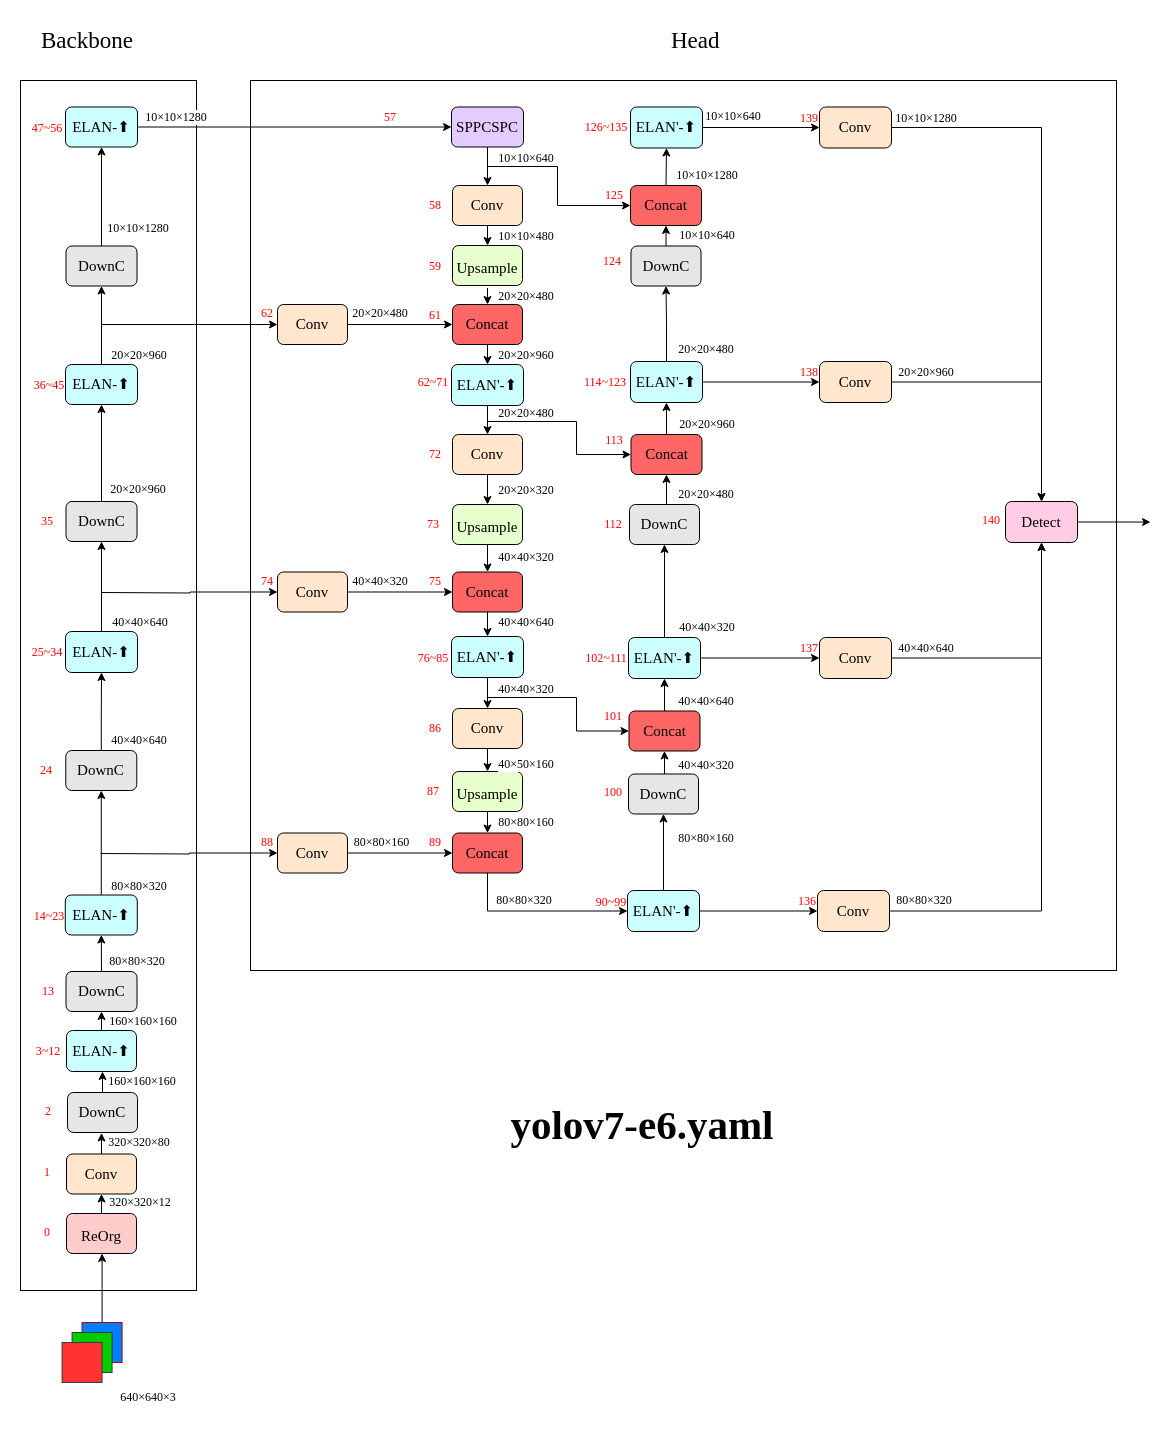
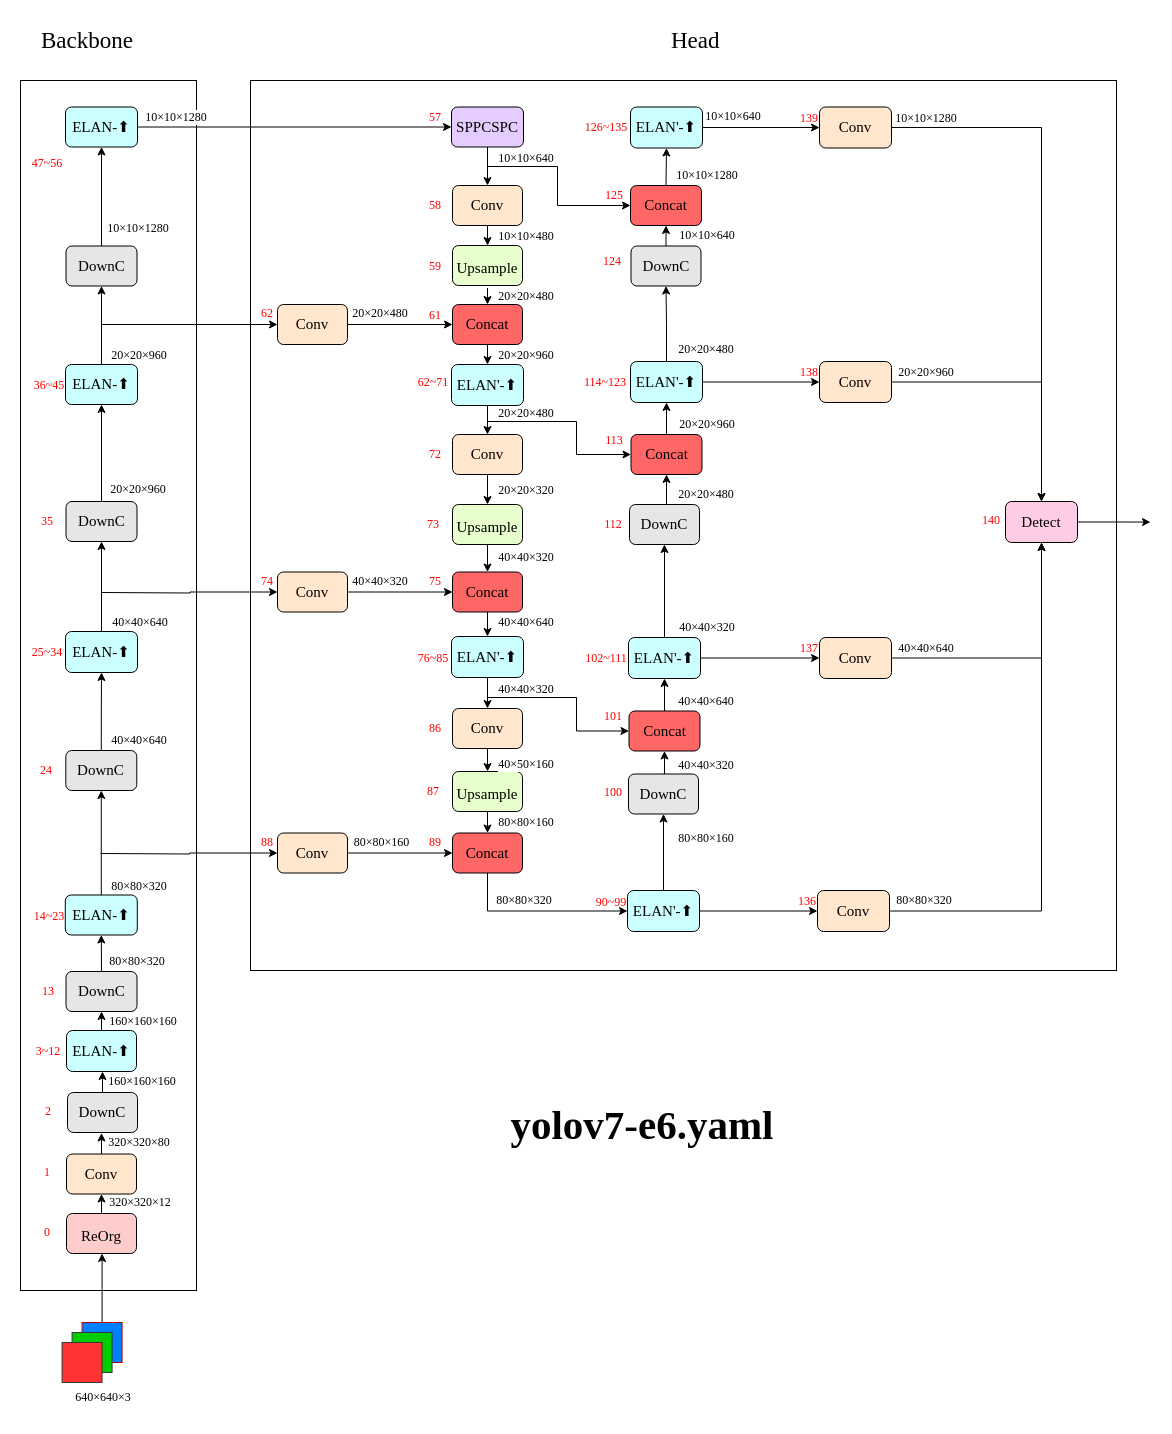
(391, 117) -> (436, 117)
(47, 129) -> (47, 164)
(148, 1398) -> (103, 1398)
